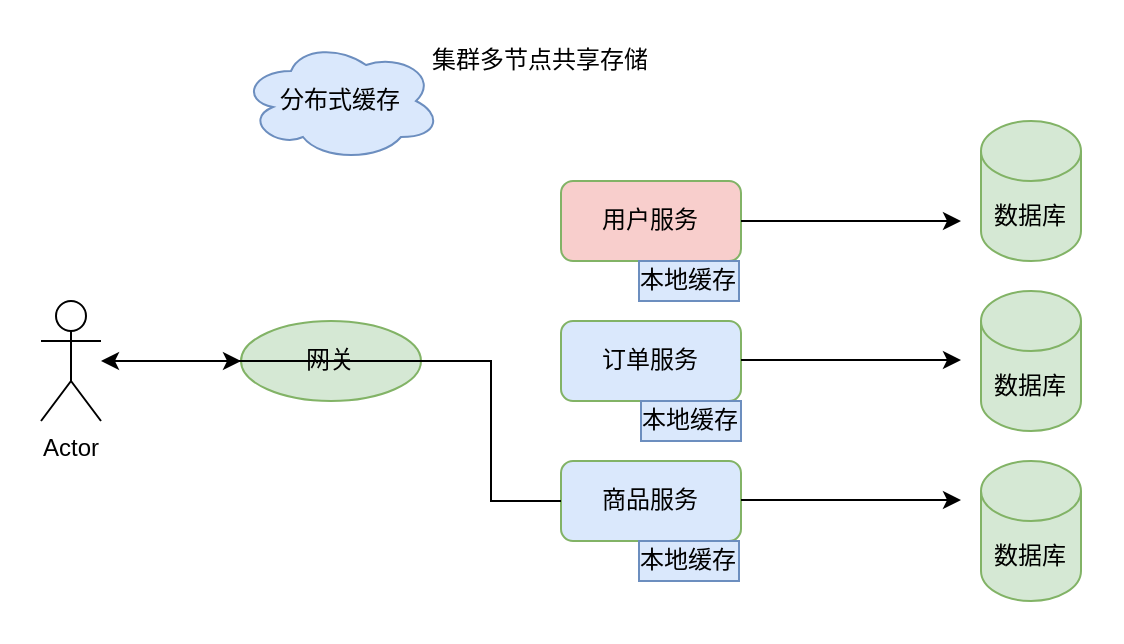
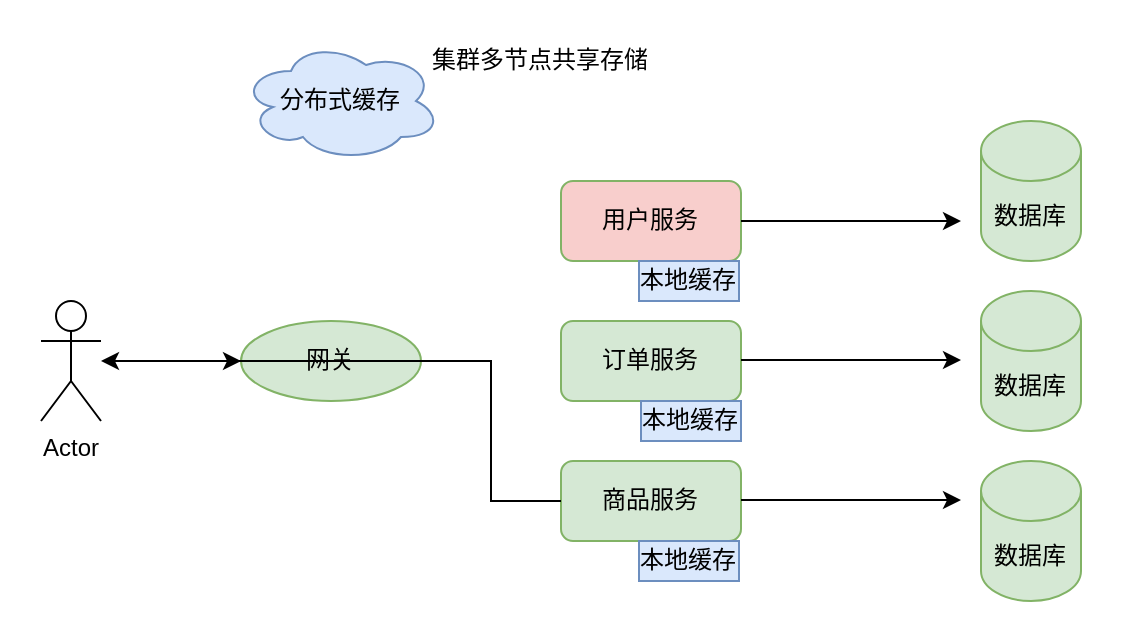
(651, 361) -> (651, 361)
(651, 501) -> (651, 501)
